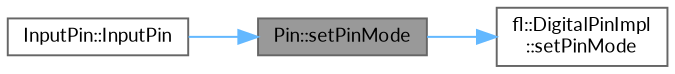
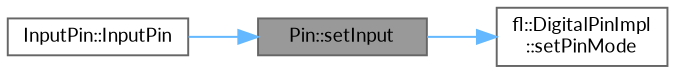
(342, 37) -> (342, 37)
